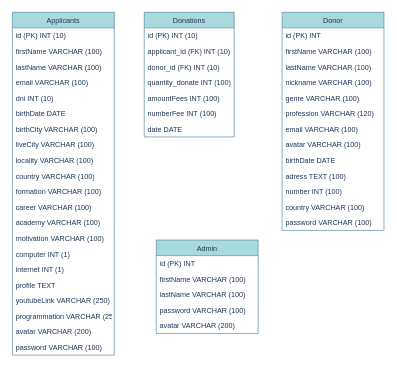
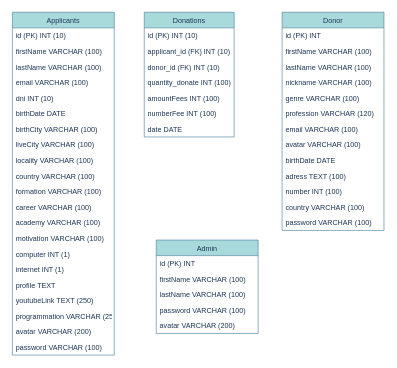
(63, 301) -> (57, 301)
